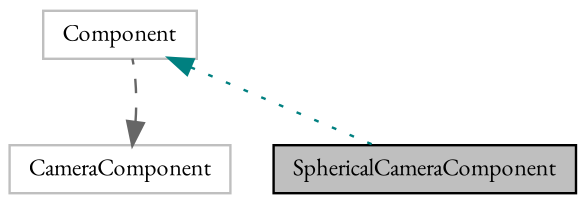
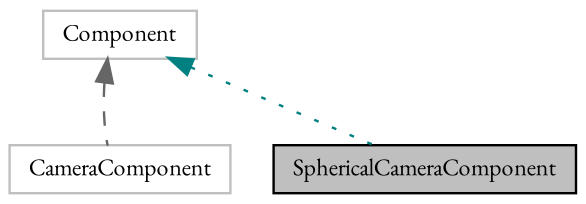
(136, 90) -> (104, 114)
